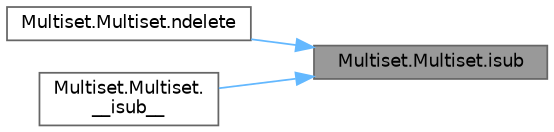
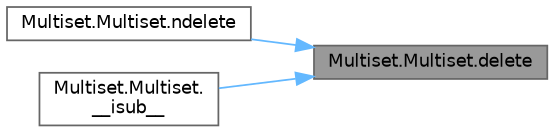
(431, 62) -> (431, 62)
